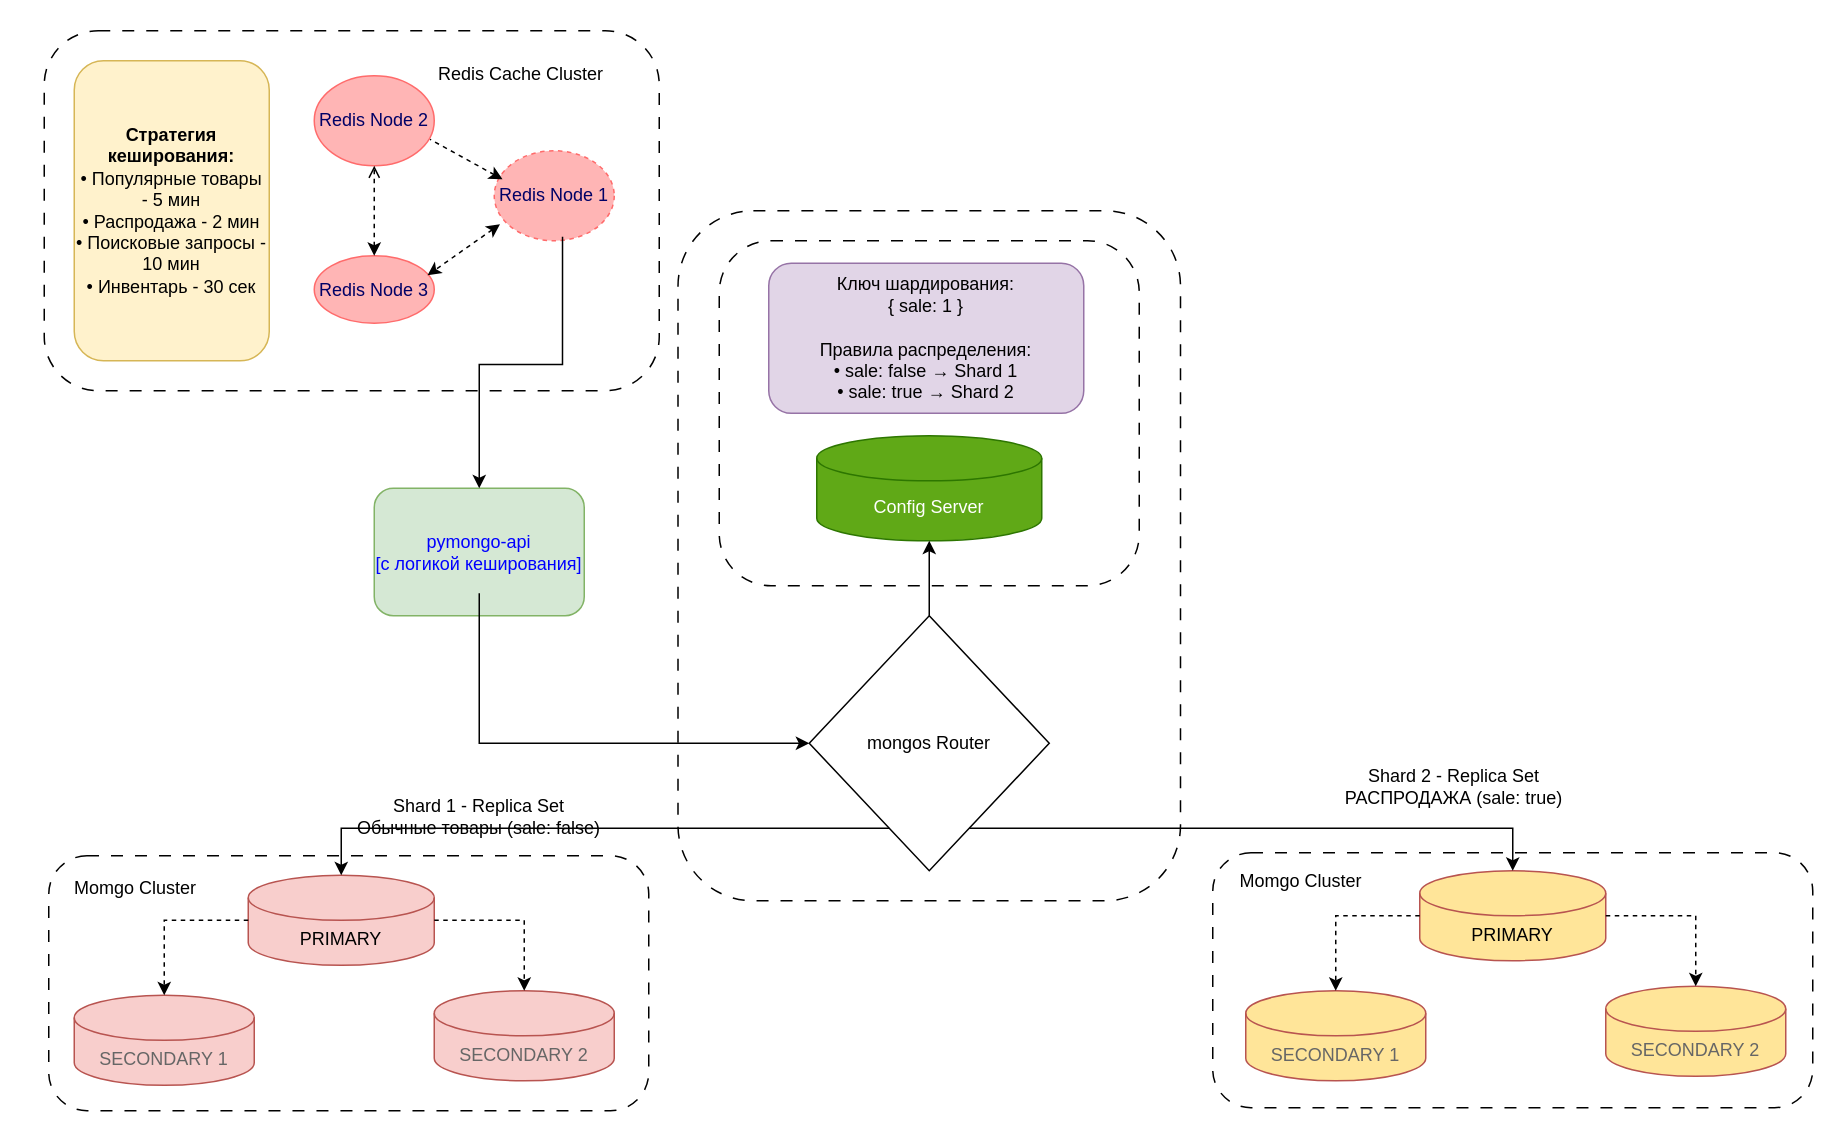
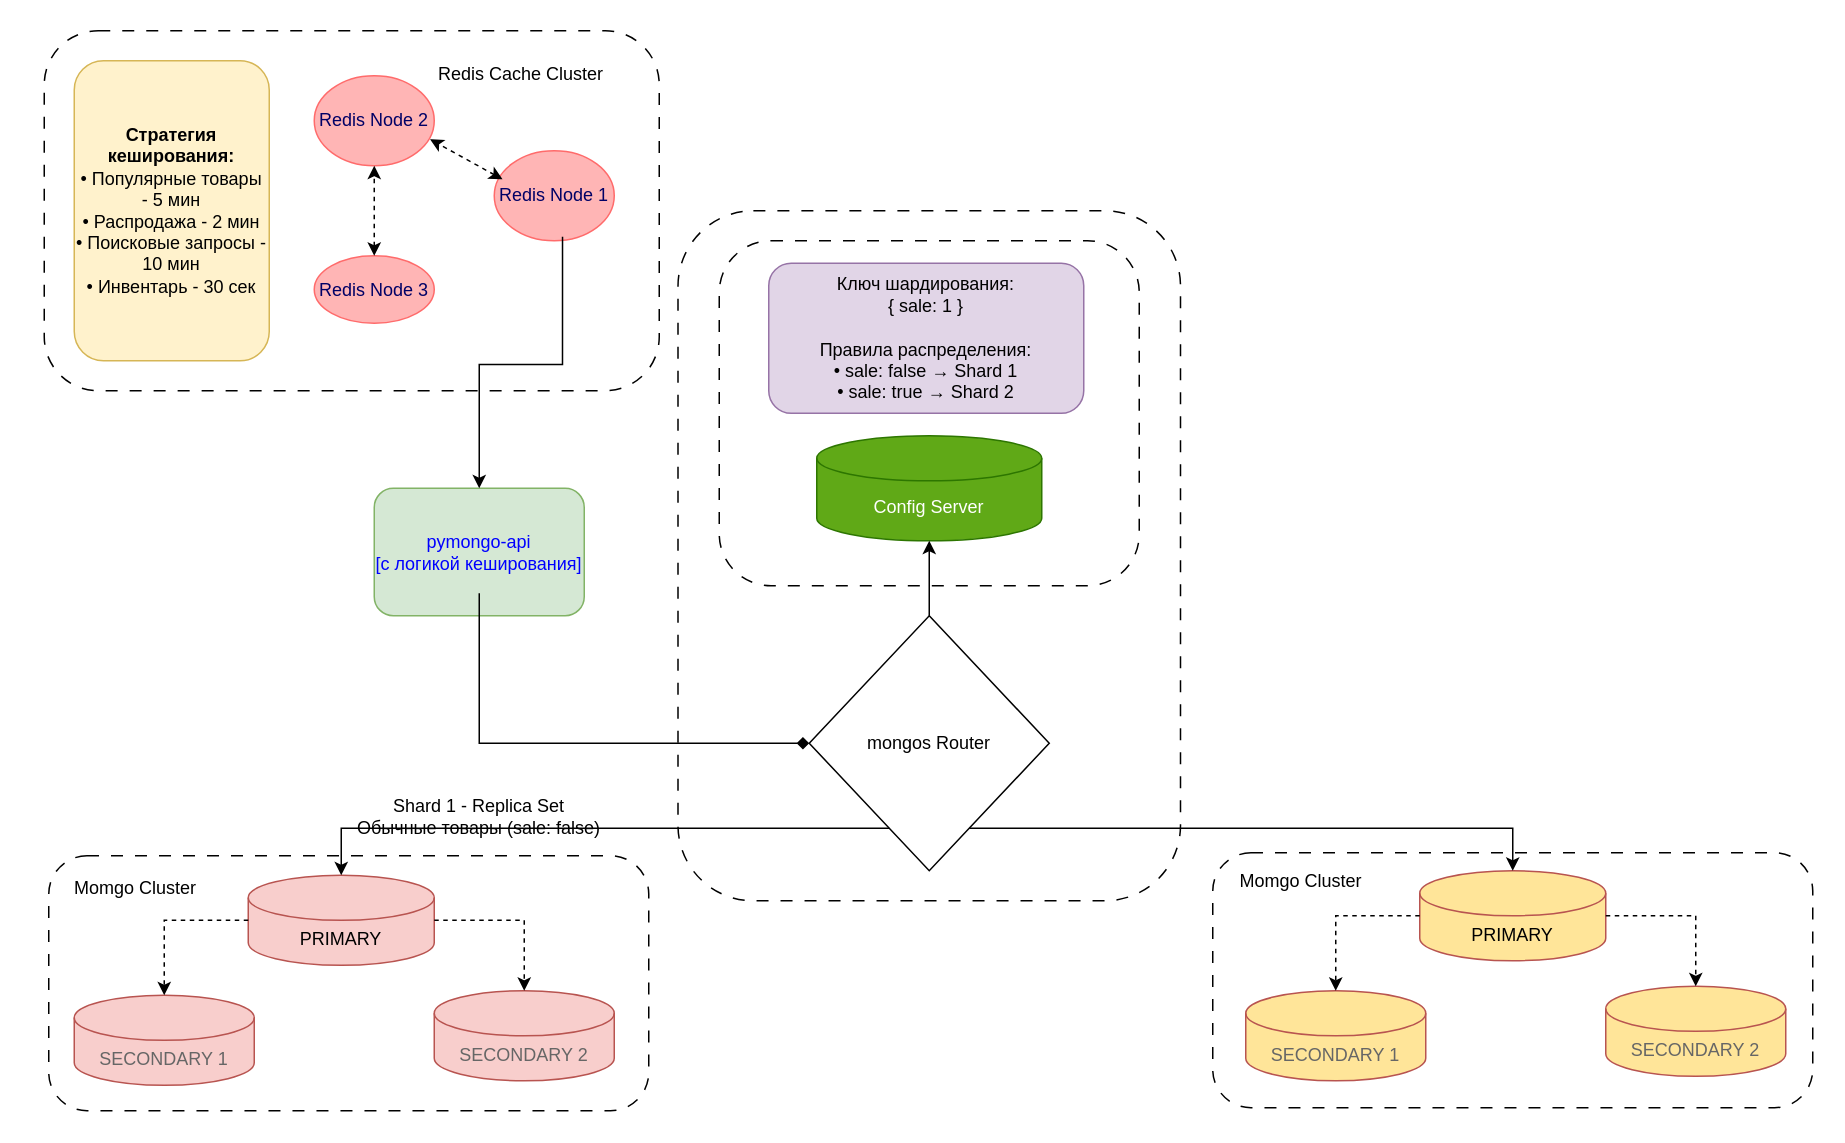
(435, 142) -> (440, 145)
(374, 174) -> (374, 177)
(554, 196) -> (554, 196)
(464, 249) -> none
(798, 743) -> (797, 743)
(1454, 787) -> none
